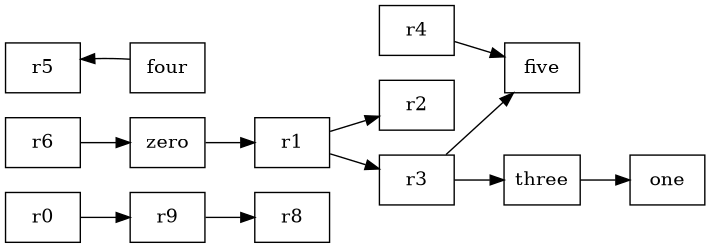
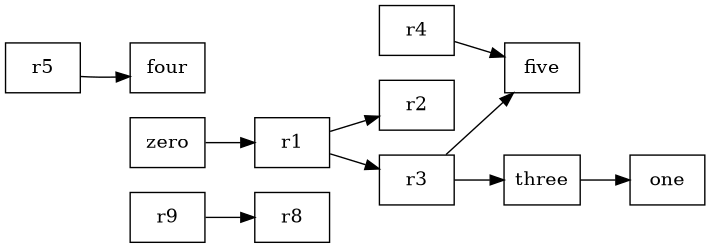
(112, 59) -> (98, 77)
(43, 143) -> none
(43, 217) -> none
